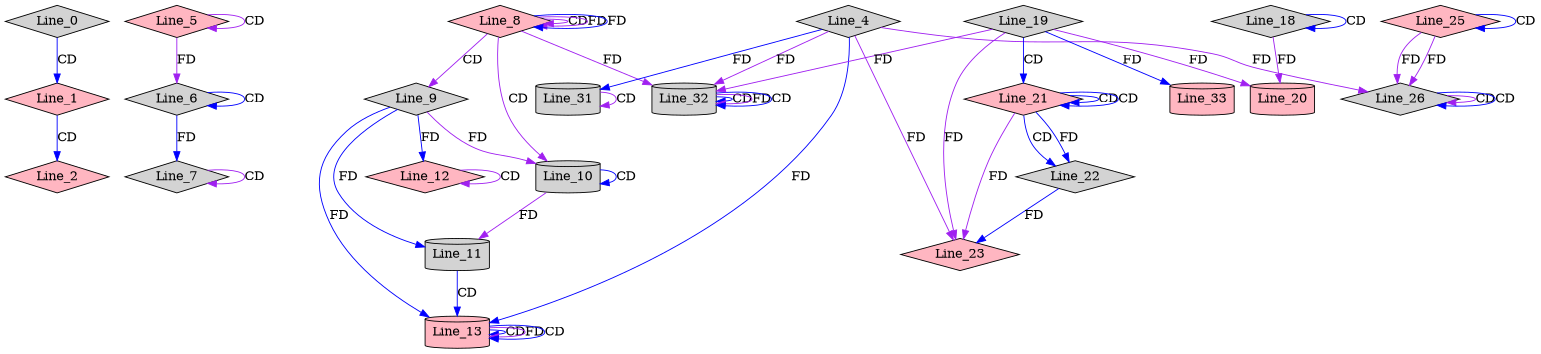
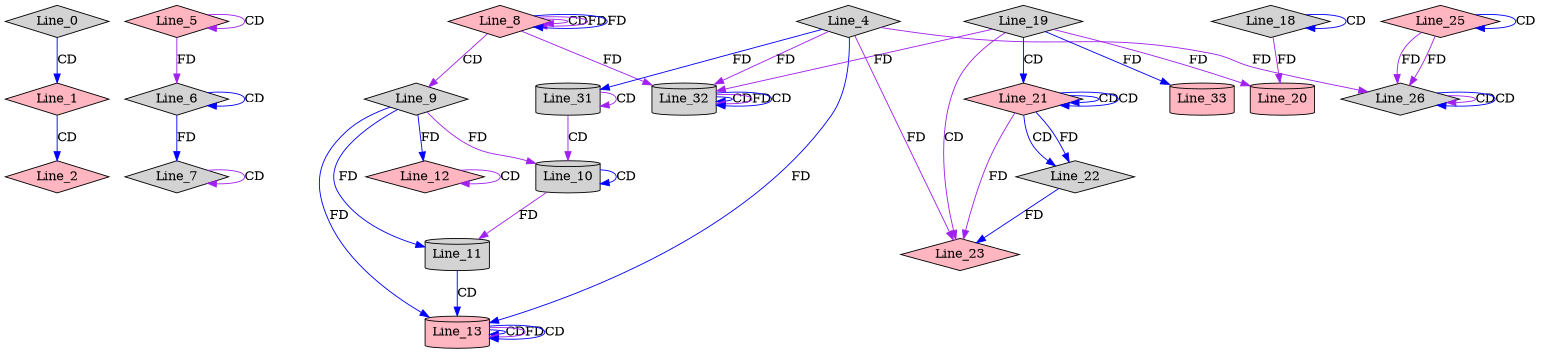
(503, 102) -> (568, 133)
(954, 138) -> (954, 138)
